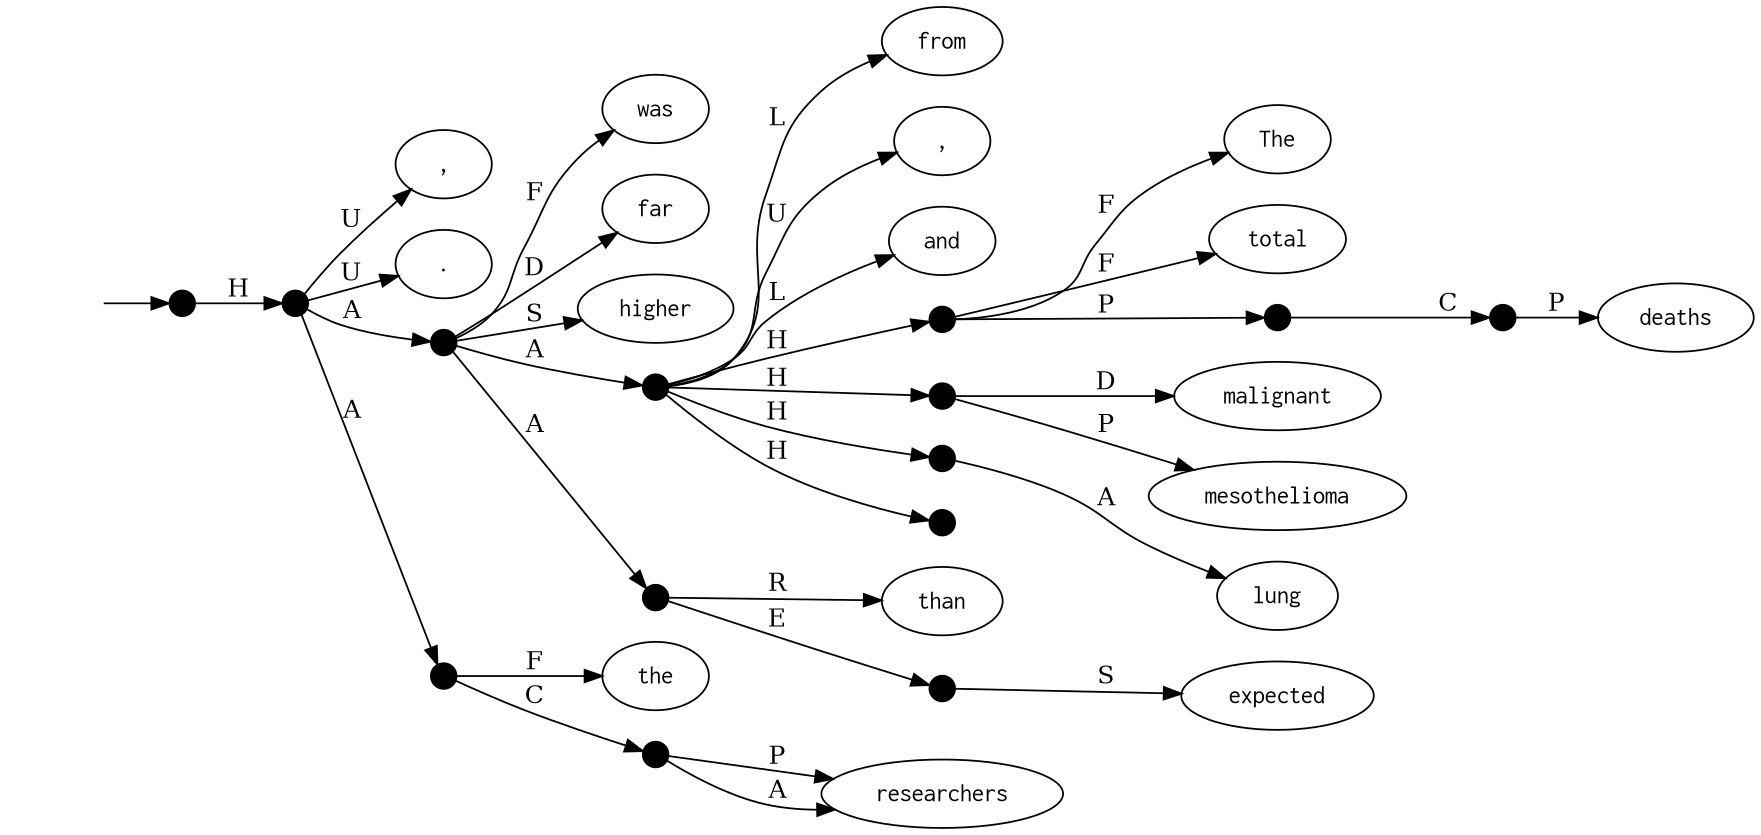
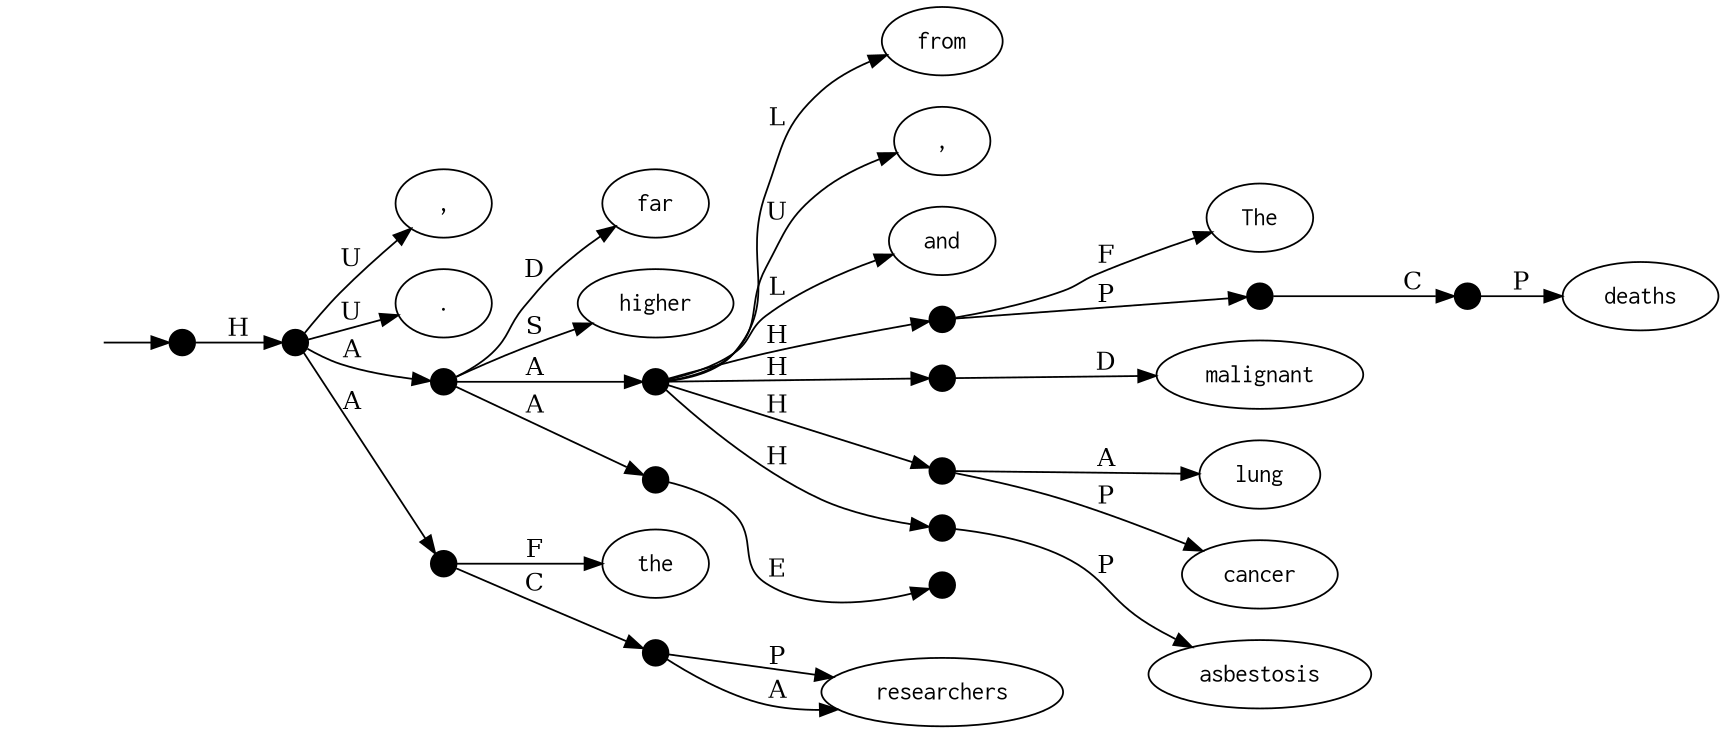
(656, 109) -> none
(1278, 239) -> none
(1278, 496) -> none
none -> (1260, 574)
(942, 601) -> none
none -> (1260, 674)
(1278, 696) -> none
